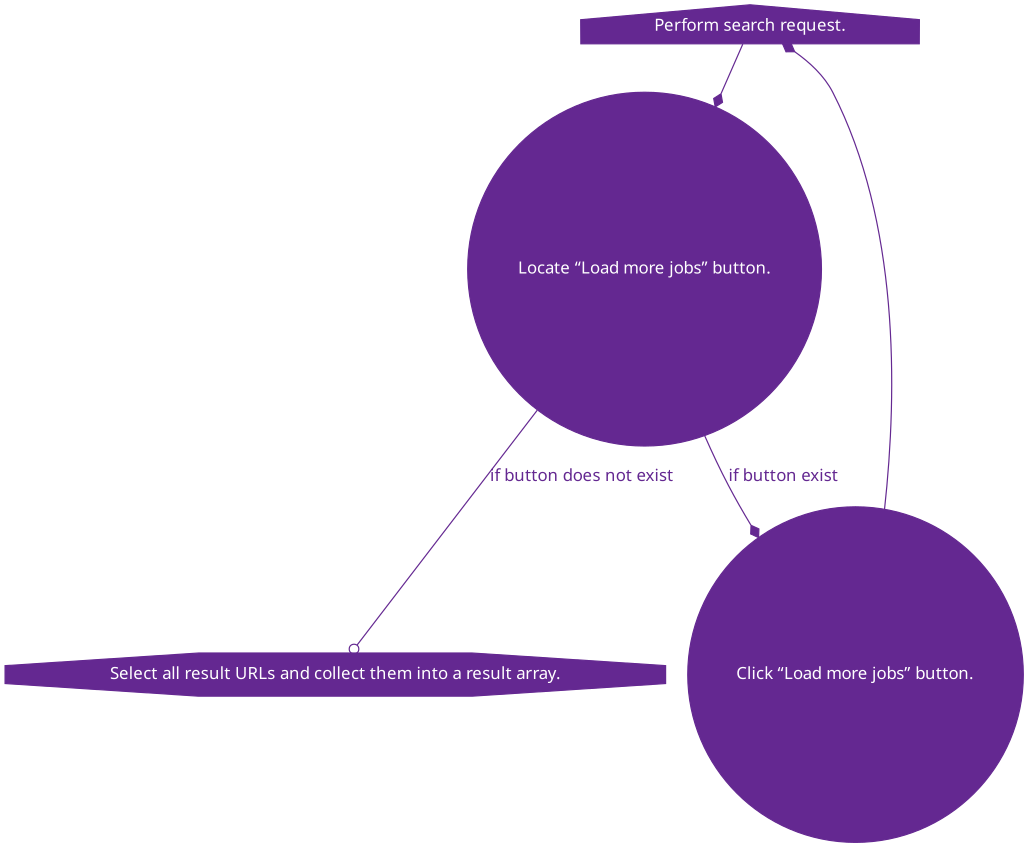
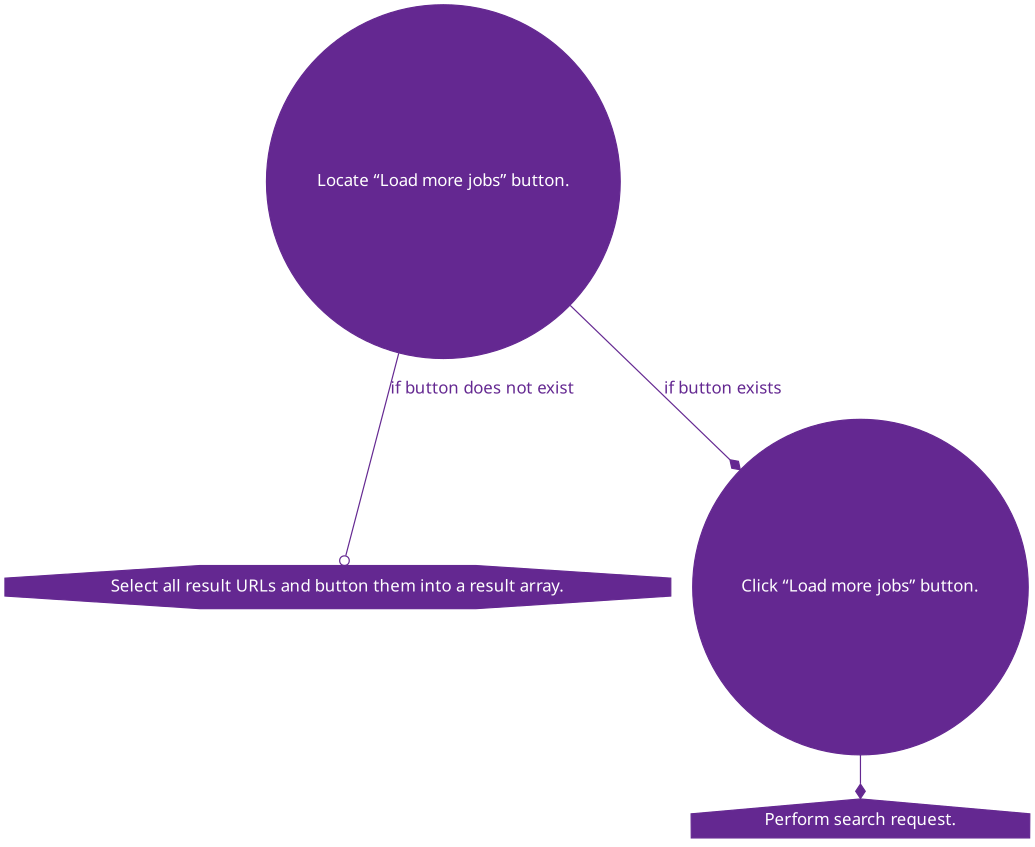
(732, 69) -> none
(784, 477) -> (723, 389)
(335, 675) -> (338, 587)
